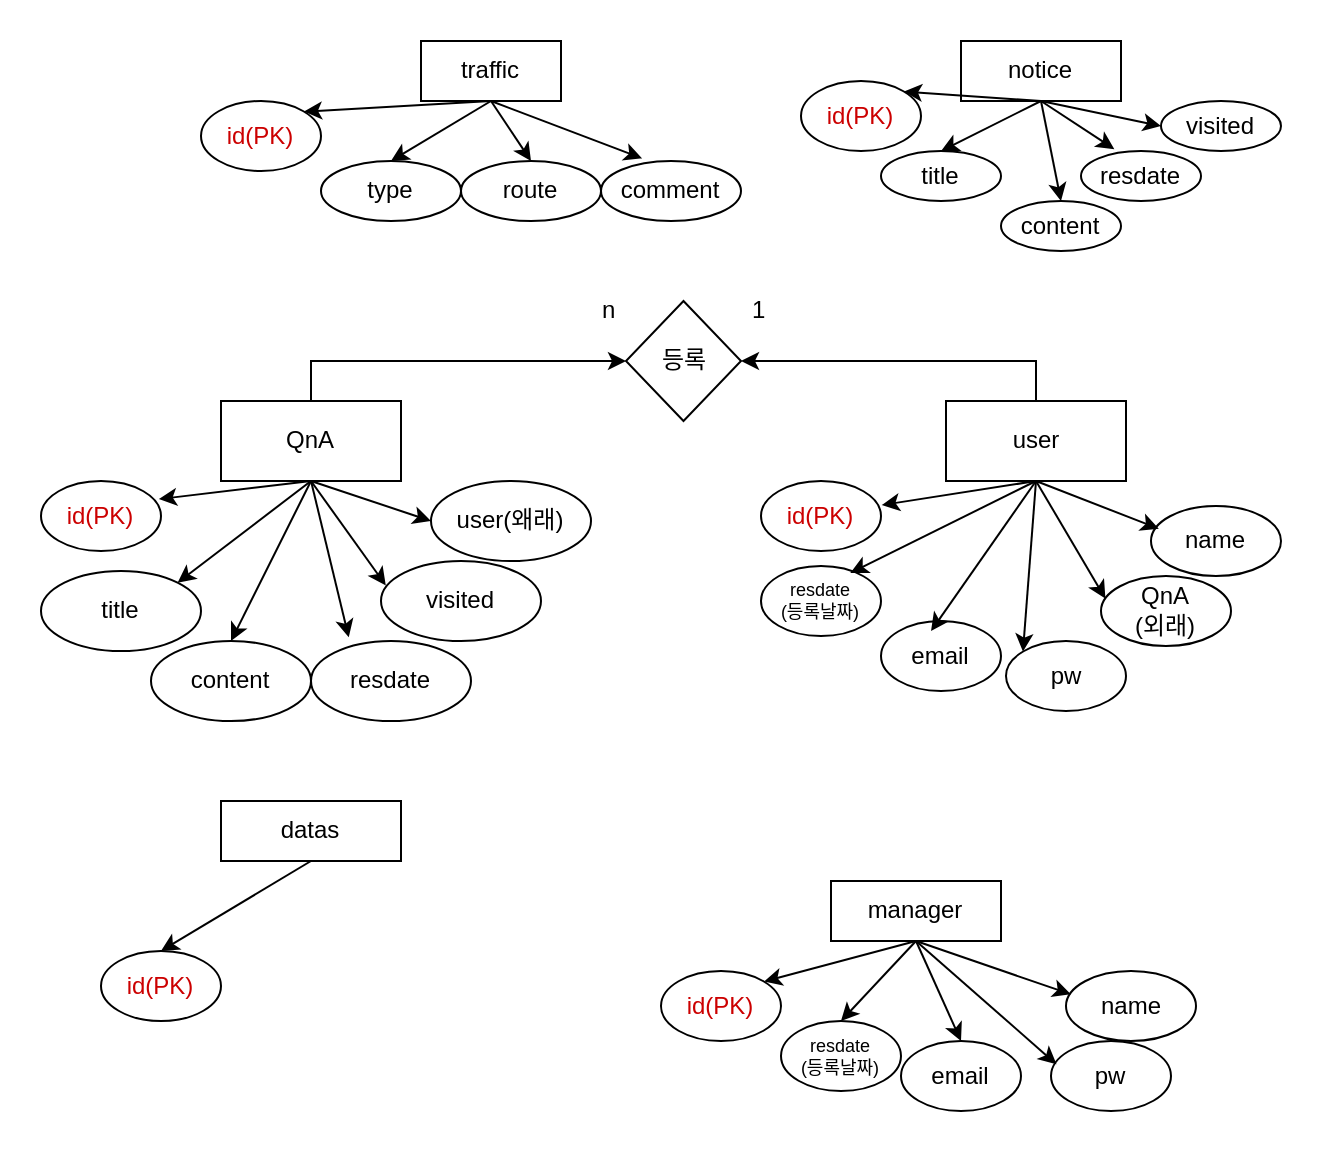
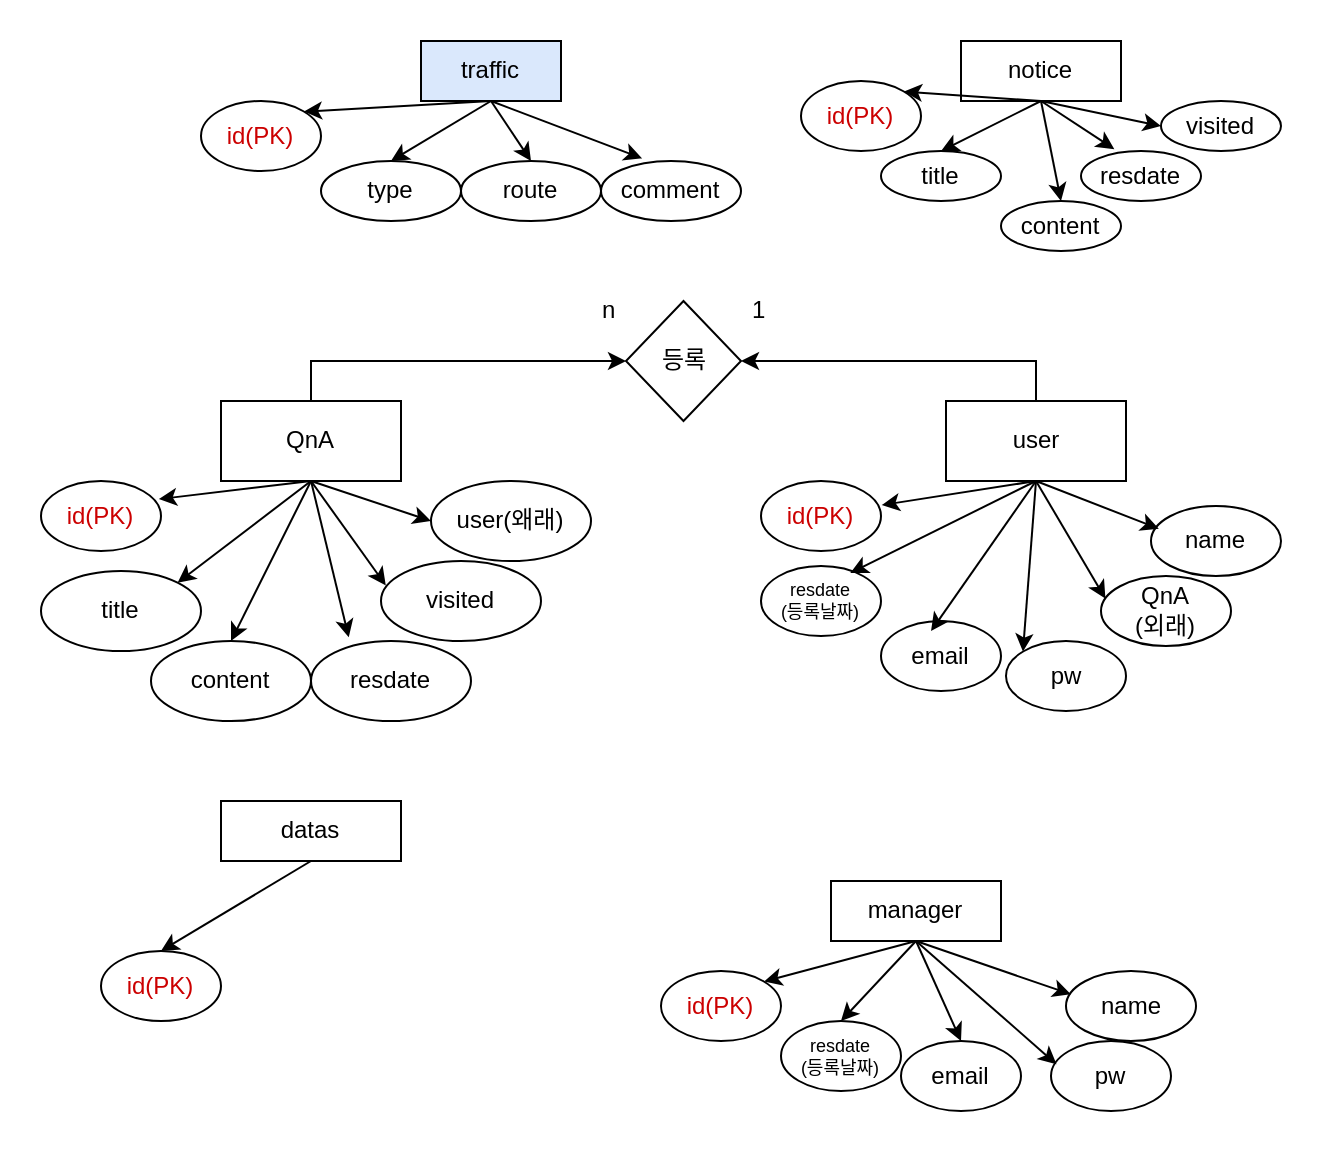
(491, 71) -> (491, 71)
